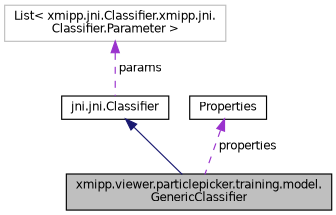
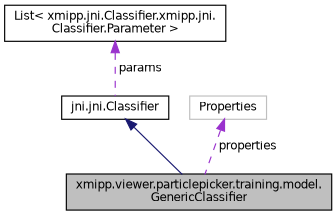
(115, 23) -> (115, 23)
(228, 108) -> (228, 108)
